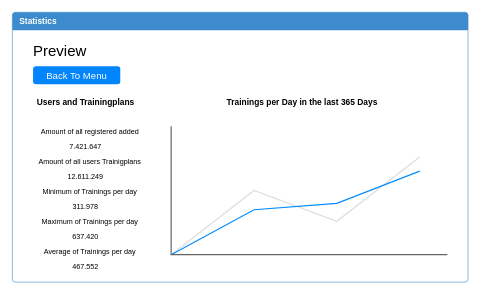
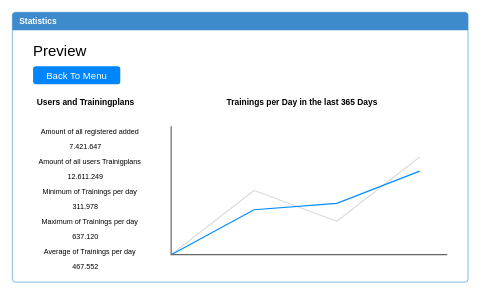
(86, 237) -> (86, 237)
